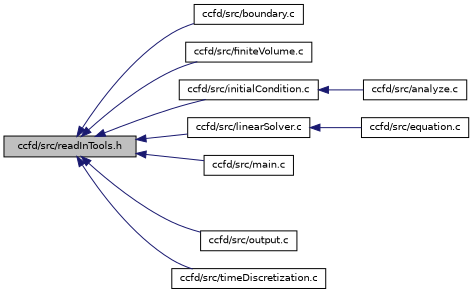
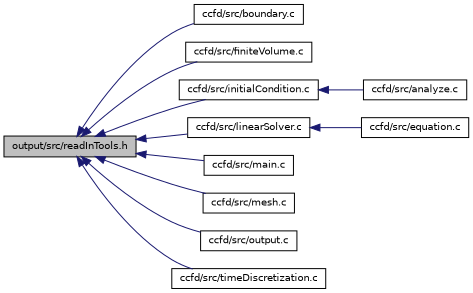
(70, 146) -> (70, 146)
none -> (249, 203)
